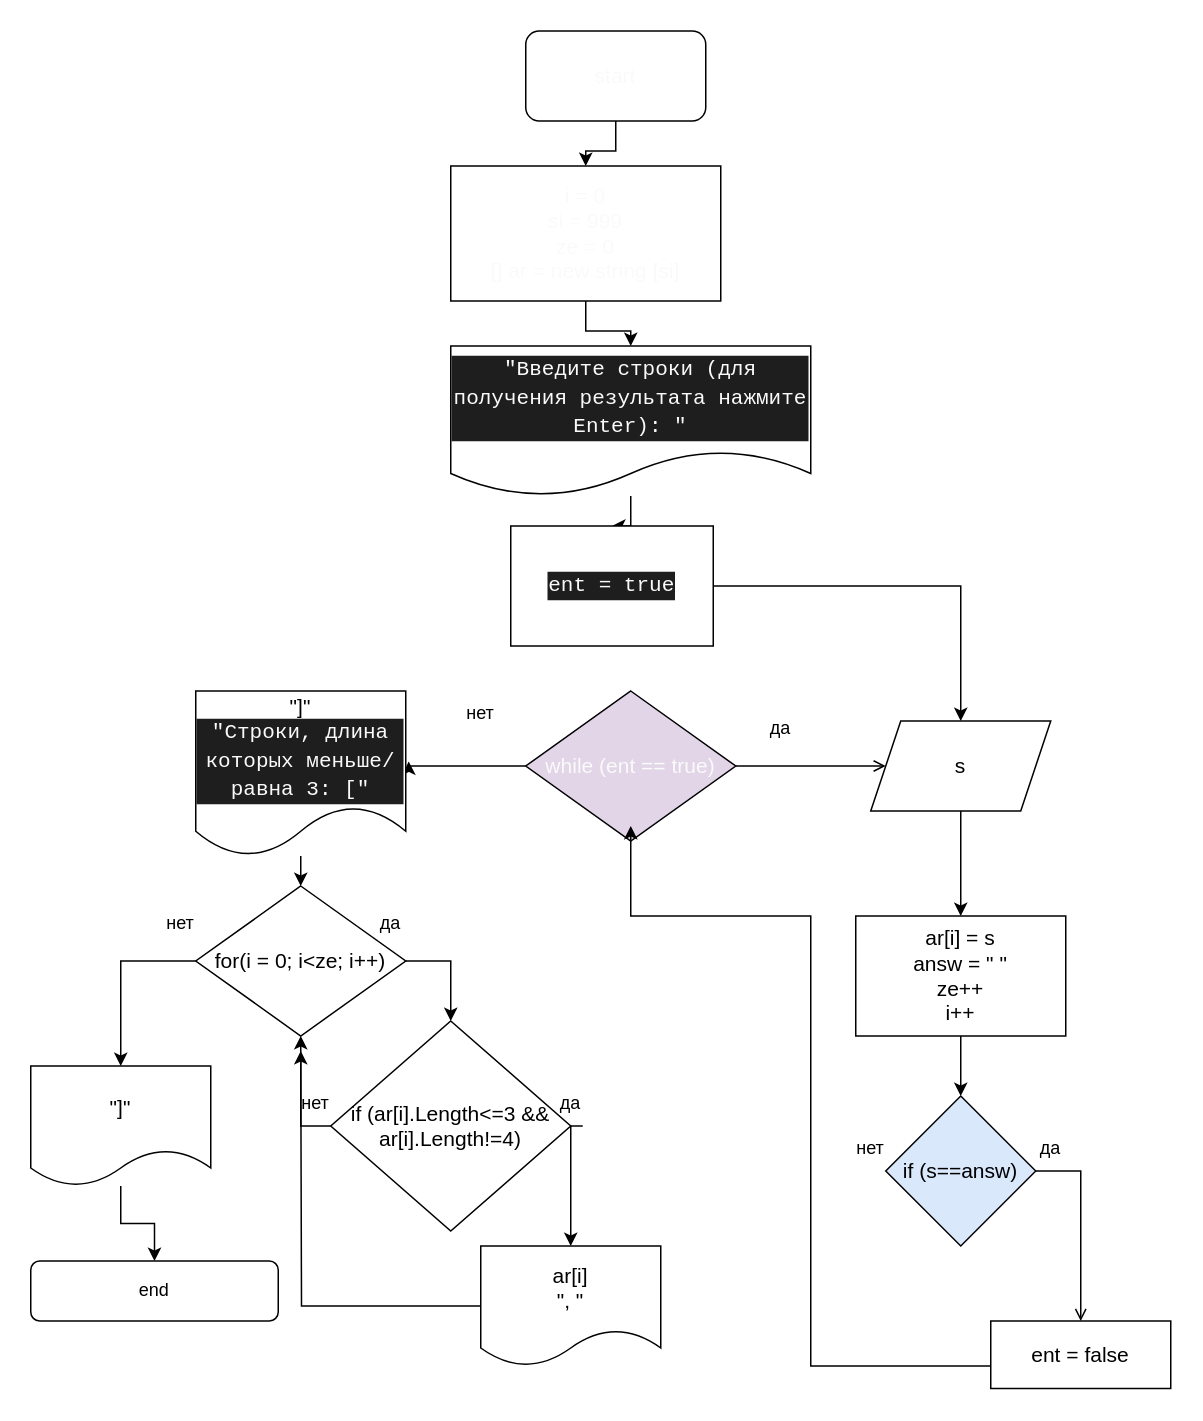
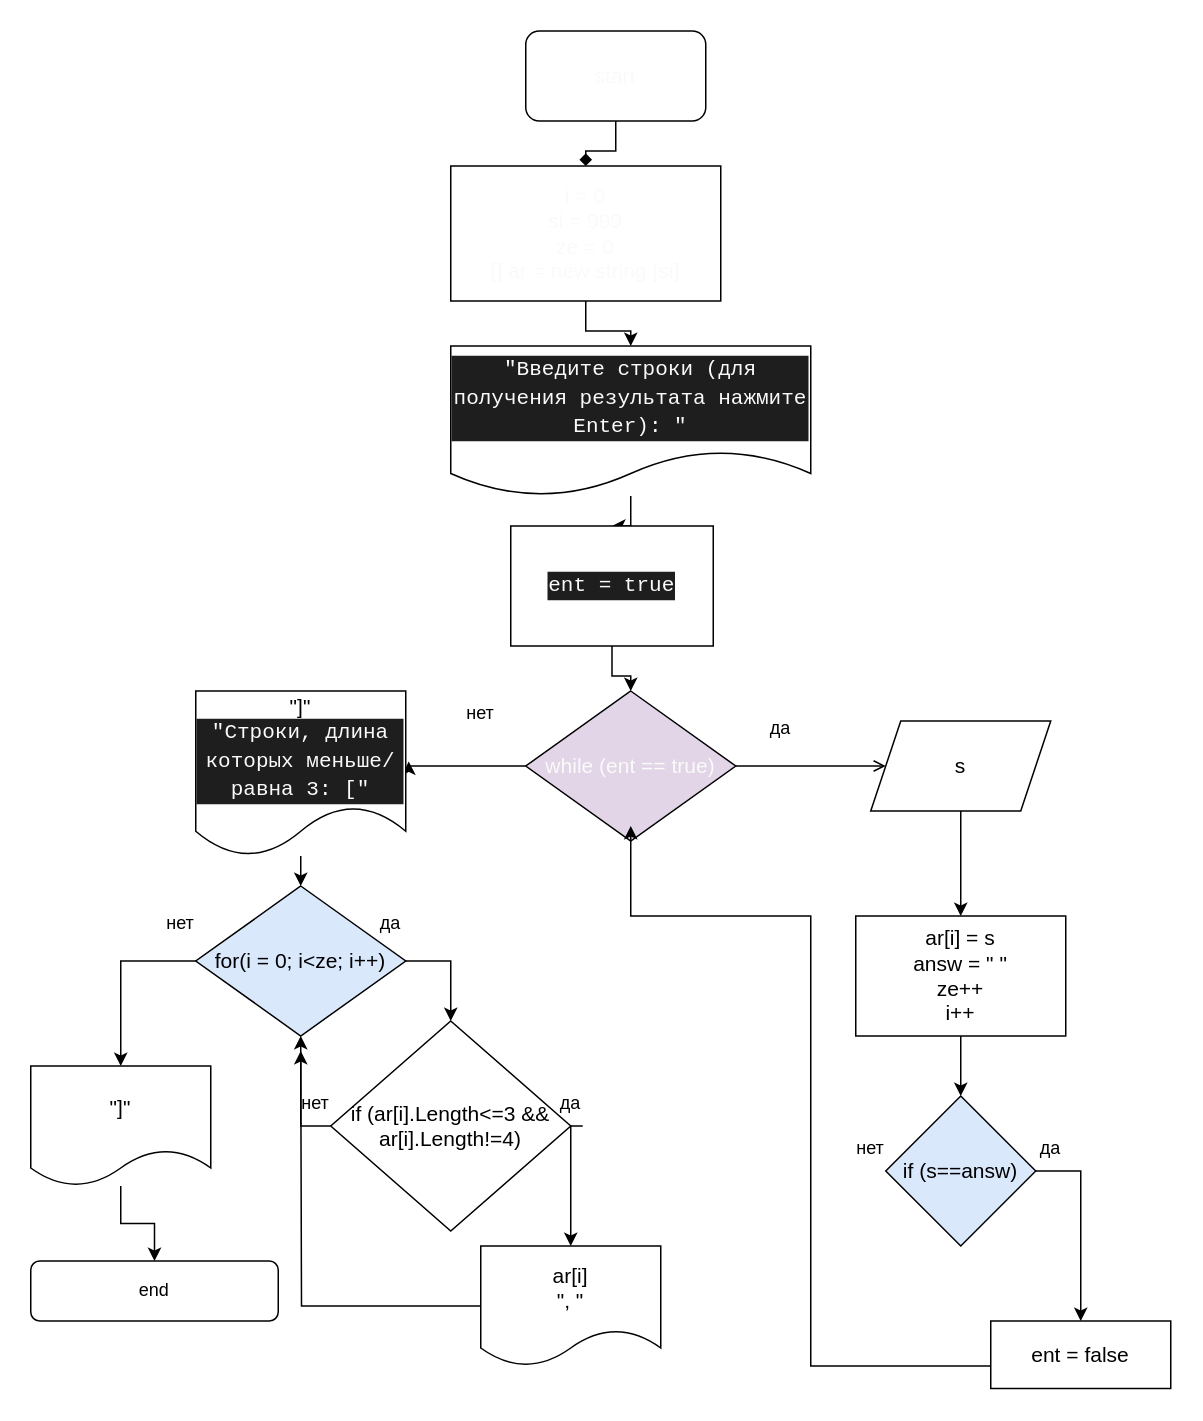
(588, 151) -> (588, 151)
(900, 586) -> (612, 672)
(301, 961) -> (301, 961)
(1081, 1311) -> (1081, 1309)
